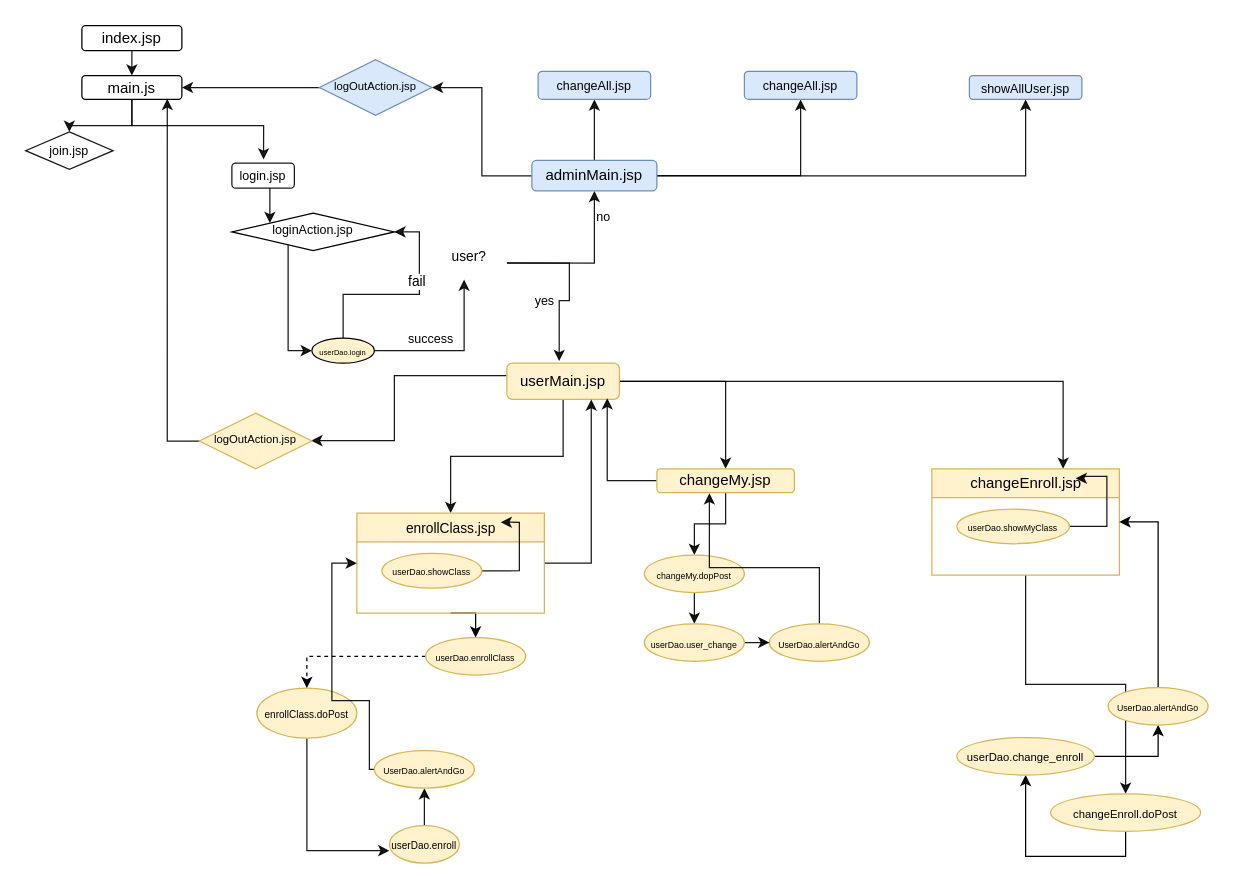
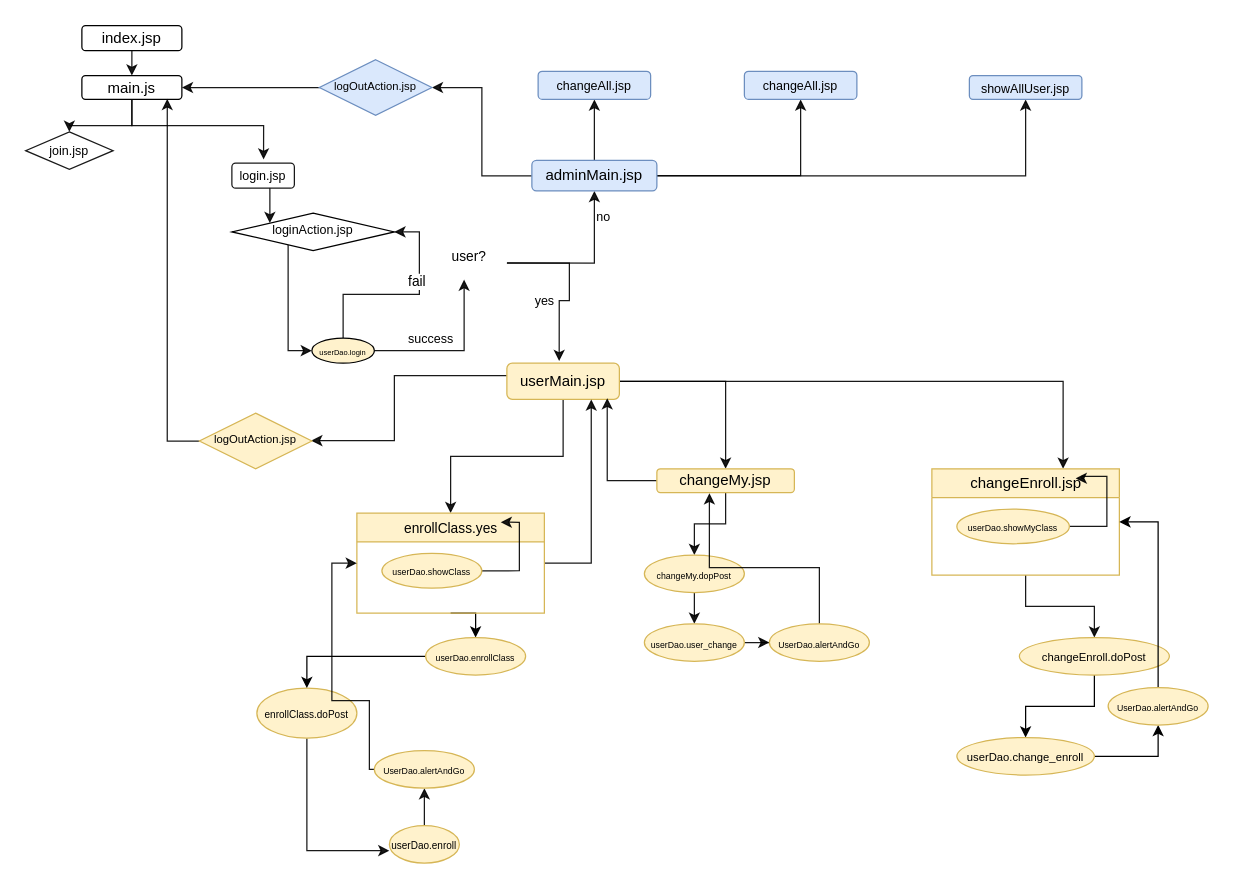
(451, 528) -> (451, 528)
(353, 656) -> (353, 656)
(1126, 813) -> (1094, 656)
